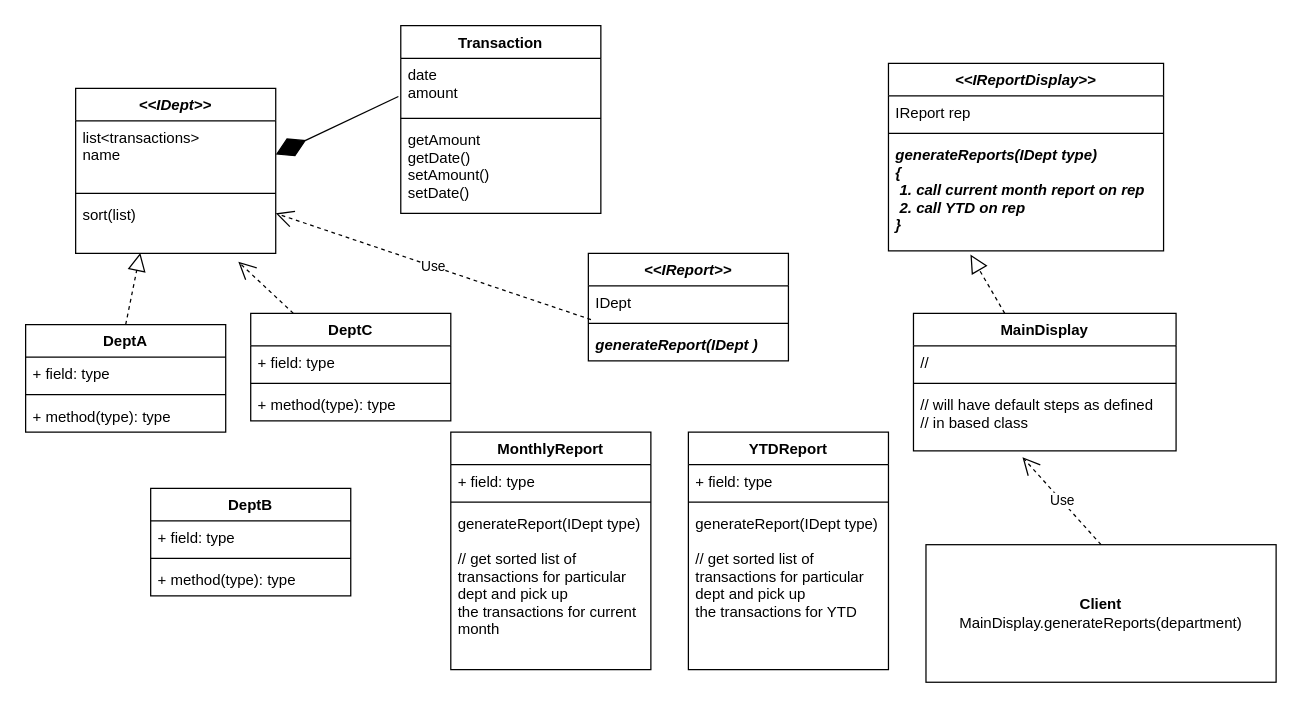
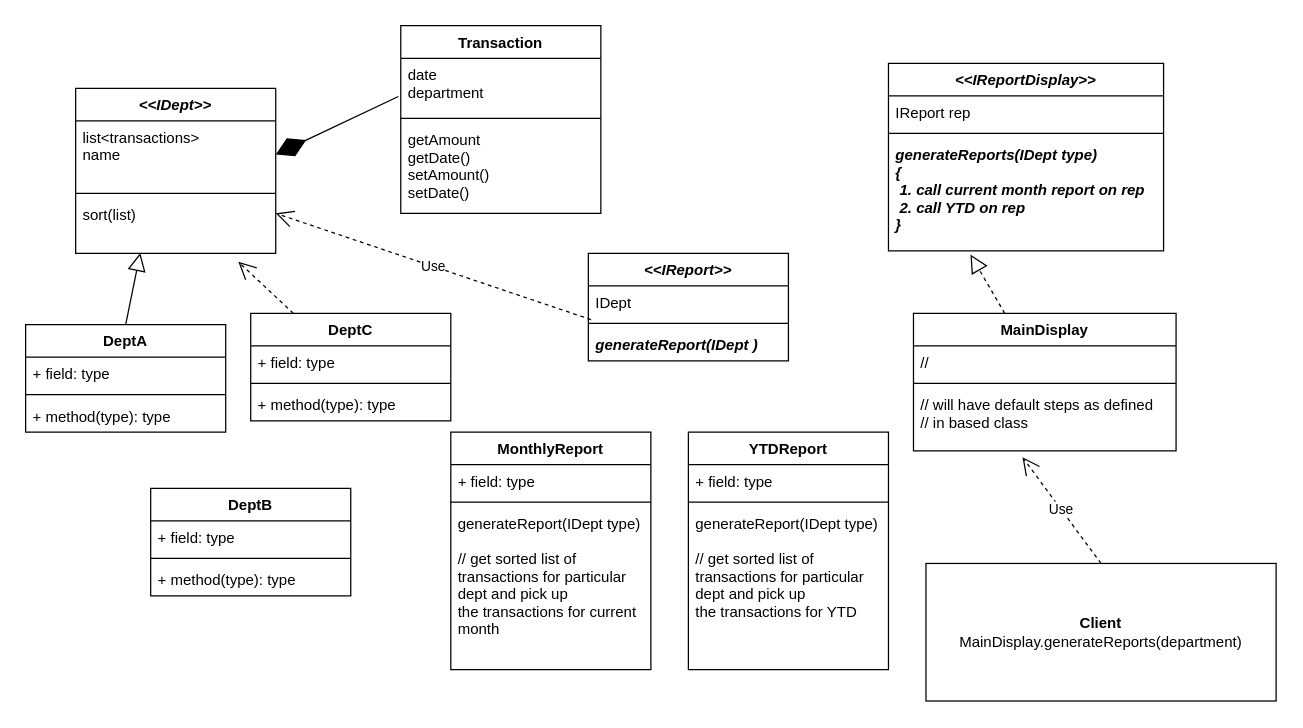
(424, 75) -> (424, 75)
(131, 297) -> (131, 297)
(1101, 613) -> (1101, 632)
